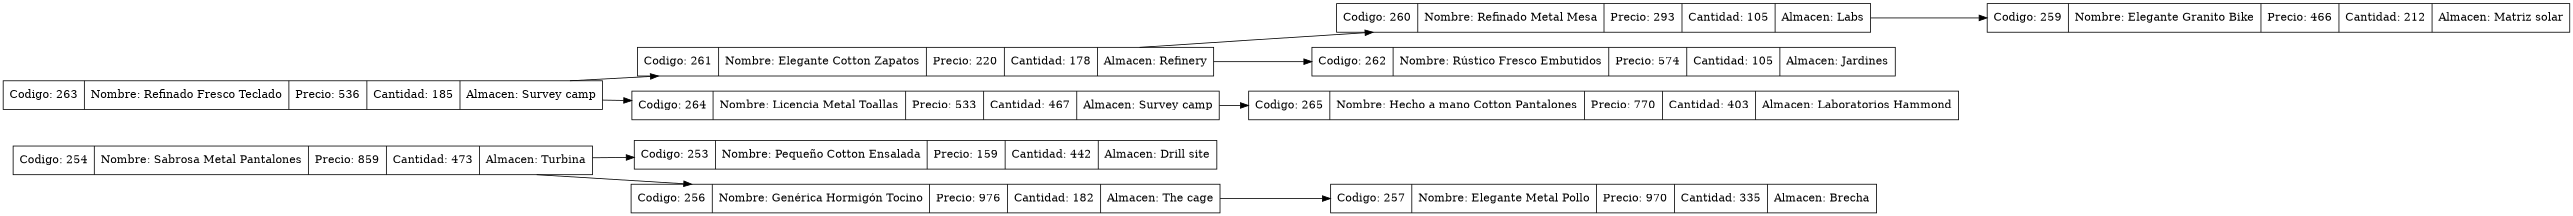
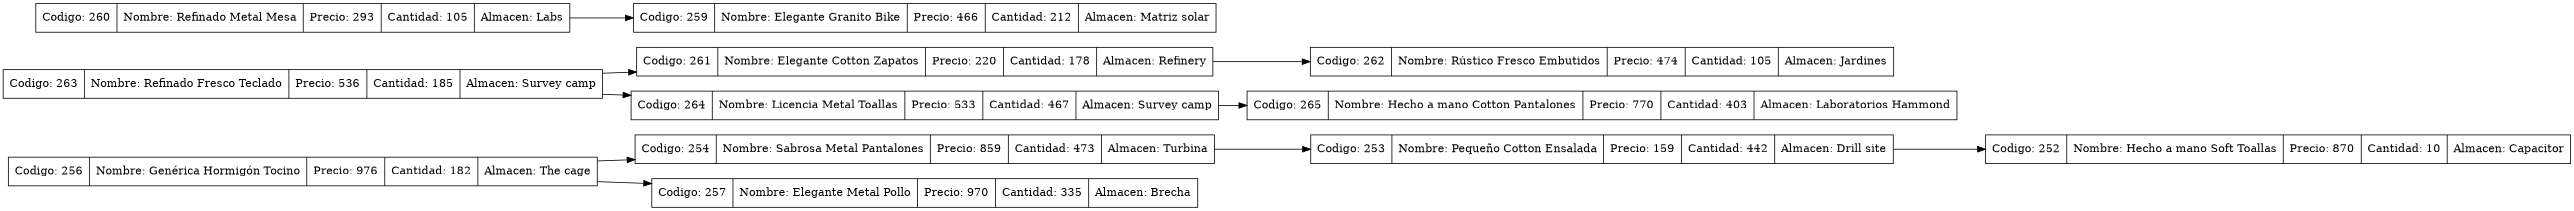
(1252, 40) -> none
(1648, 61) -> (1646, 61)
none -> (2278, 149)
(610, 179) -> (612, 160)
